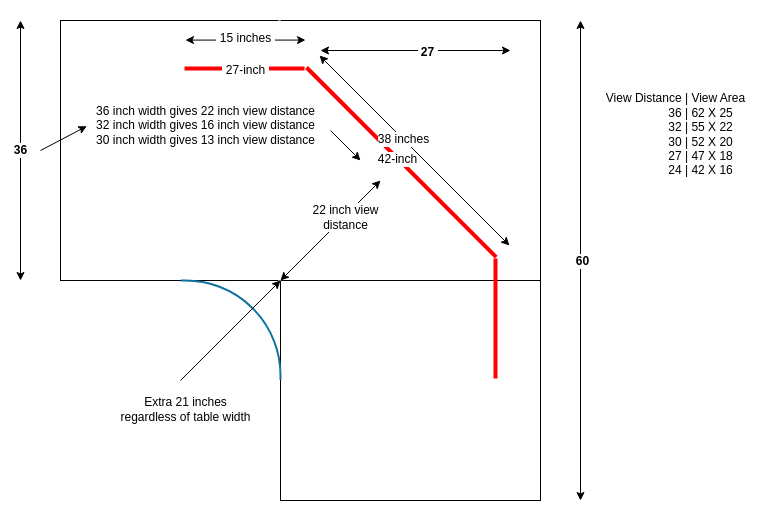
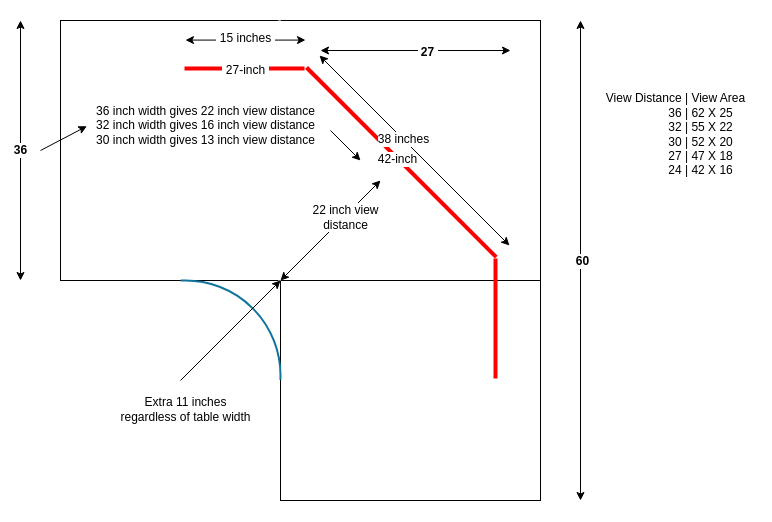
(186, 410) -> (186, 410)
